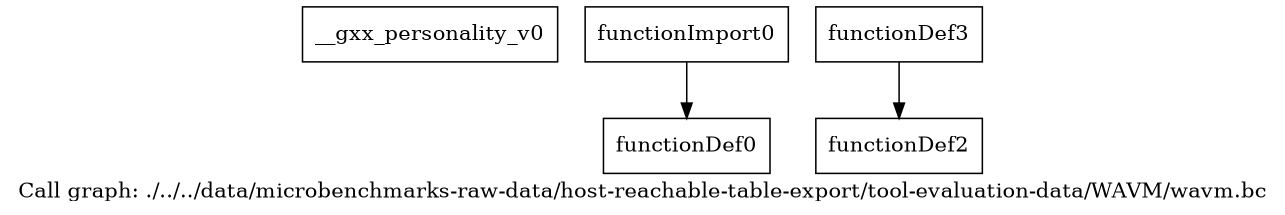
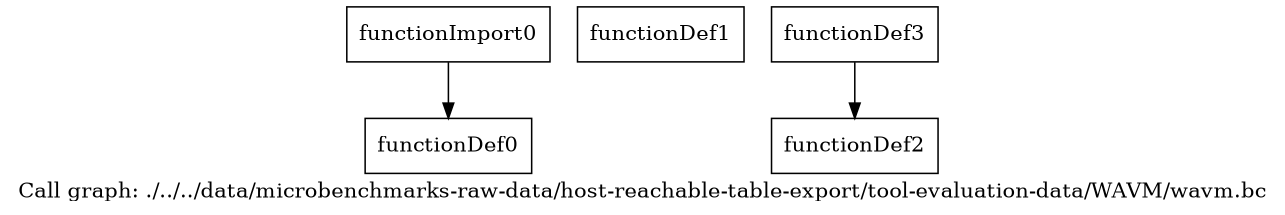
(430, 34) -> none
none -> (661, 34)
